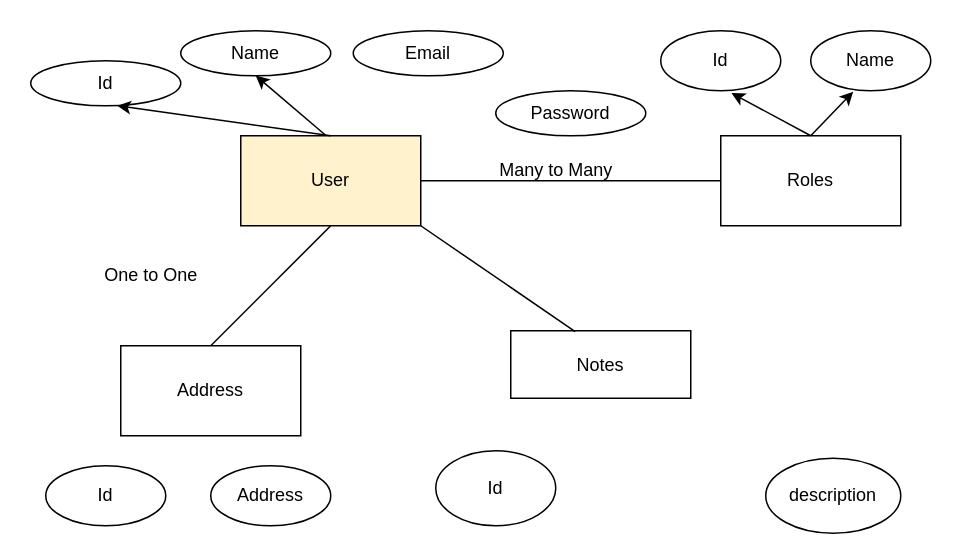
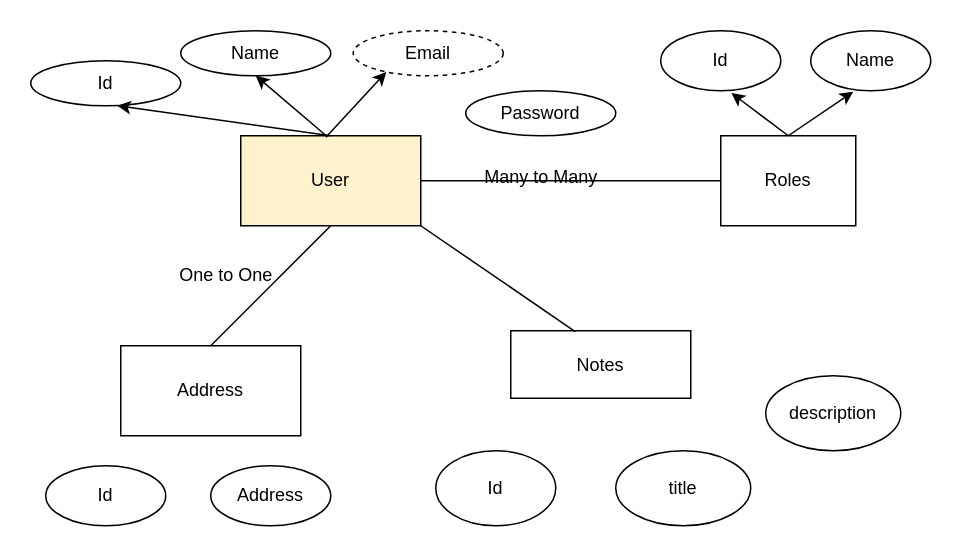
(428, 53) -> (428, 53)
none -> (353, 108)
(571, 113) -> (541, 113)
(556, 170) -> (541, 178)
(811, 181) -> (788, 181)
(151, 275) -> (226, 275)
none -> (683, 488)
(833, 496) -> (833, 413)
